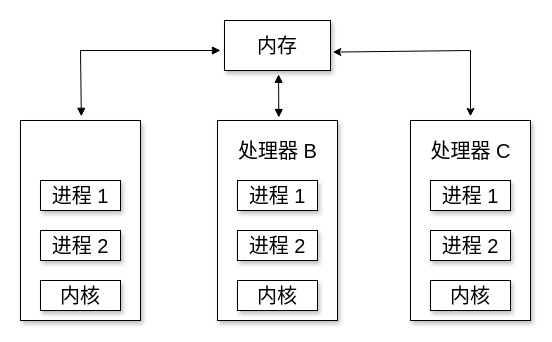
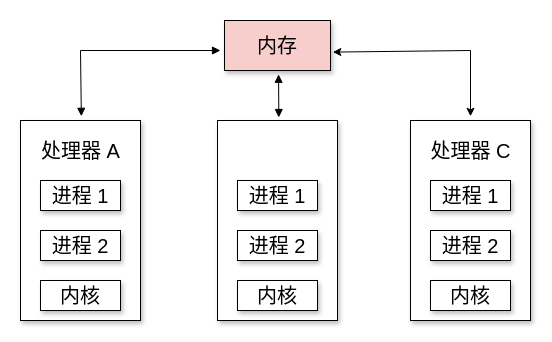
(278, 46) -> (278, 46)
none -> (81, 151)
(278, 151) -> none
